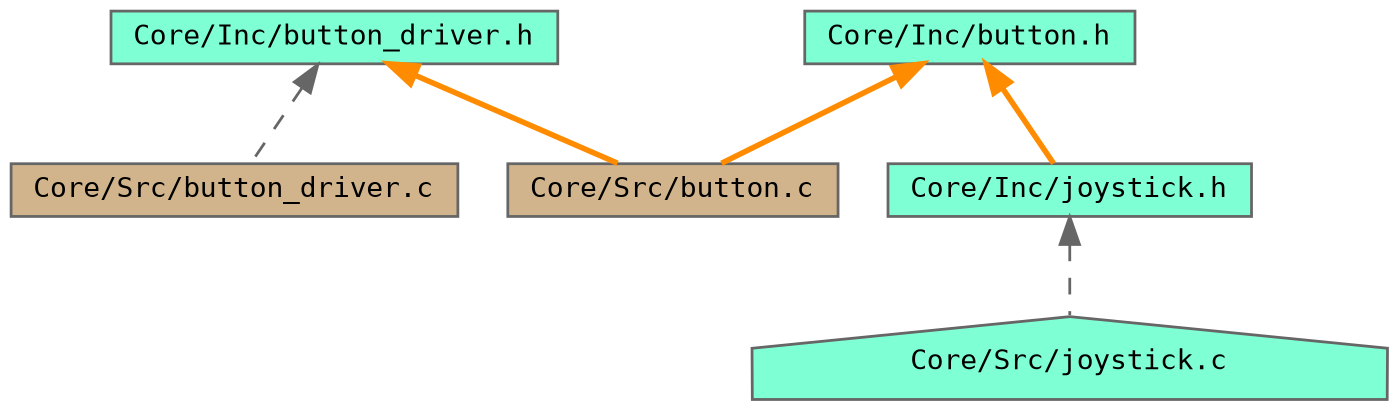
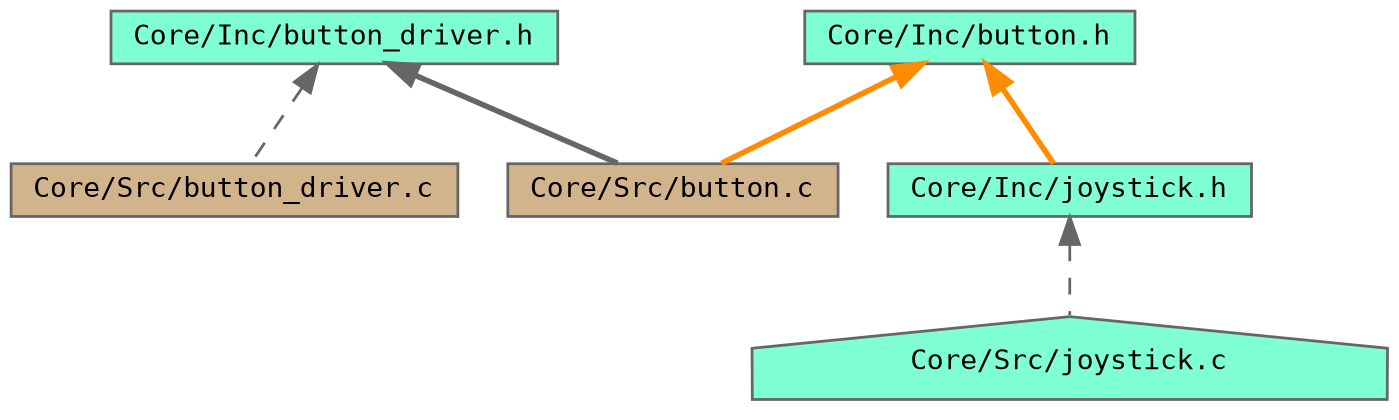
(516, 119) -> (516, 119)
